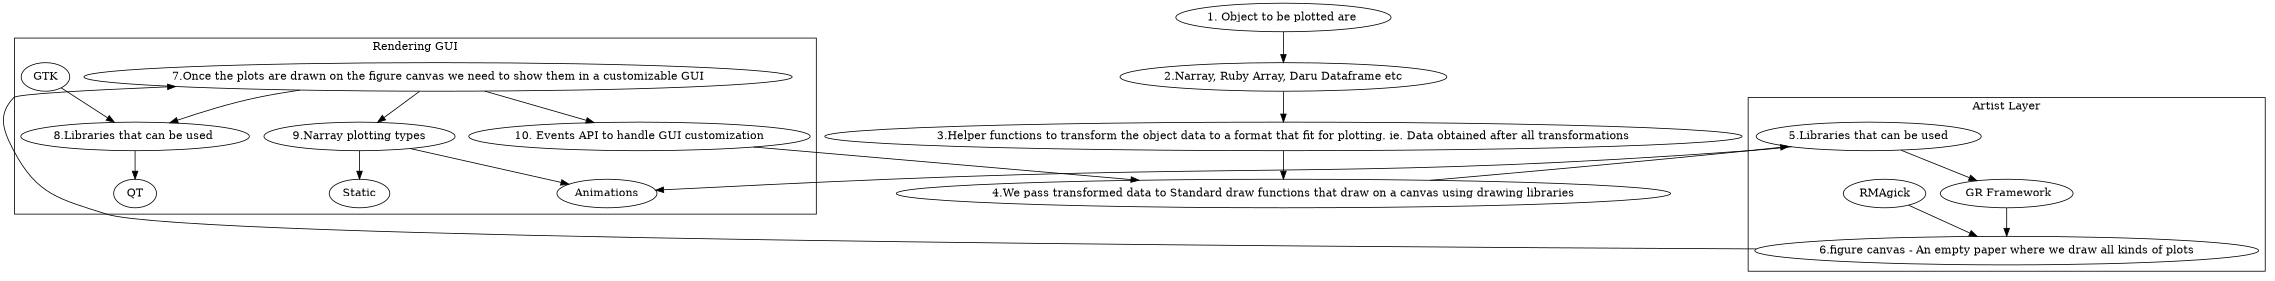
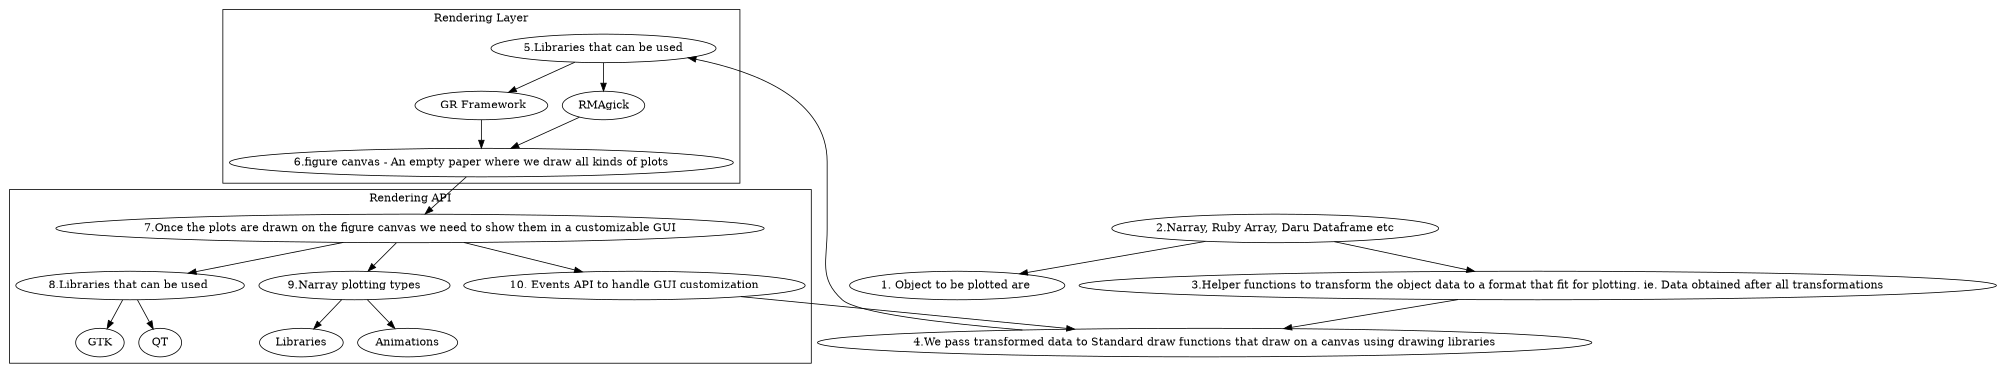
(1283, 43) -> (1117, 257)
(415, 47) -> (410, 199)
(84, 103) -> (117, 311)
(2007, 107) -> (481, 19)
(1228, 171) -> (604, 73)
(360, 194) -> (301, 343)
